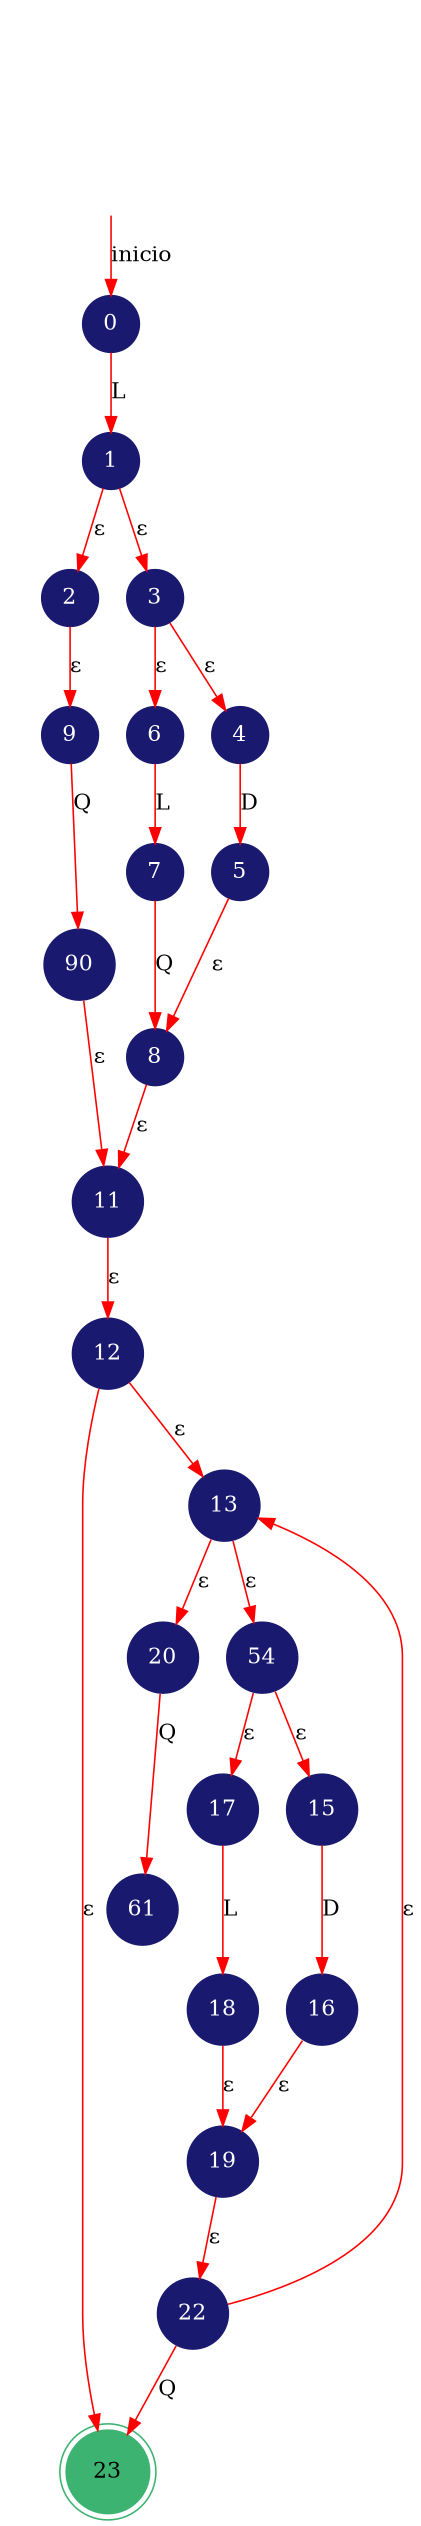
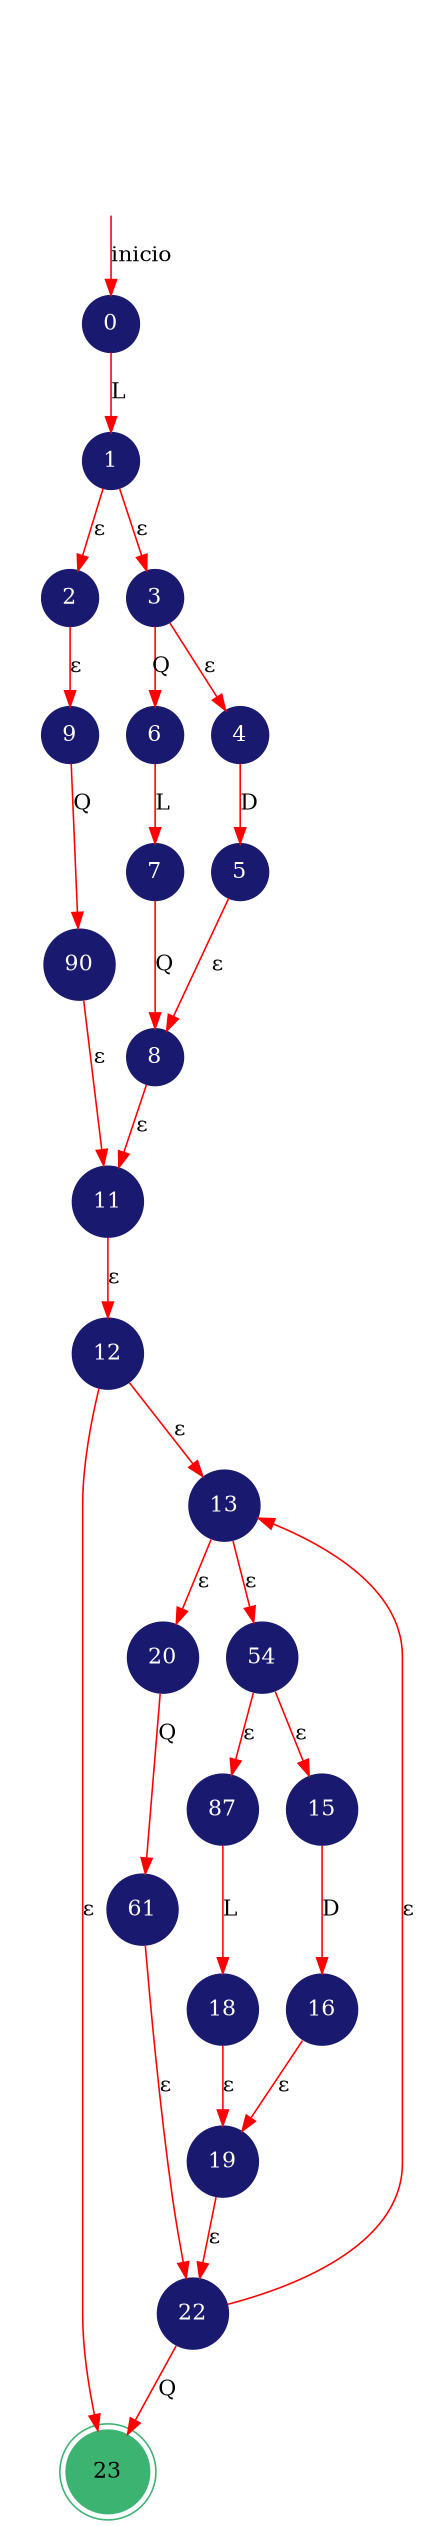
(161, 667) -> (161, 667)
(223, 1810) -> (223, 1810)
none -> (161, 2104)
